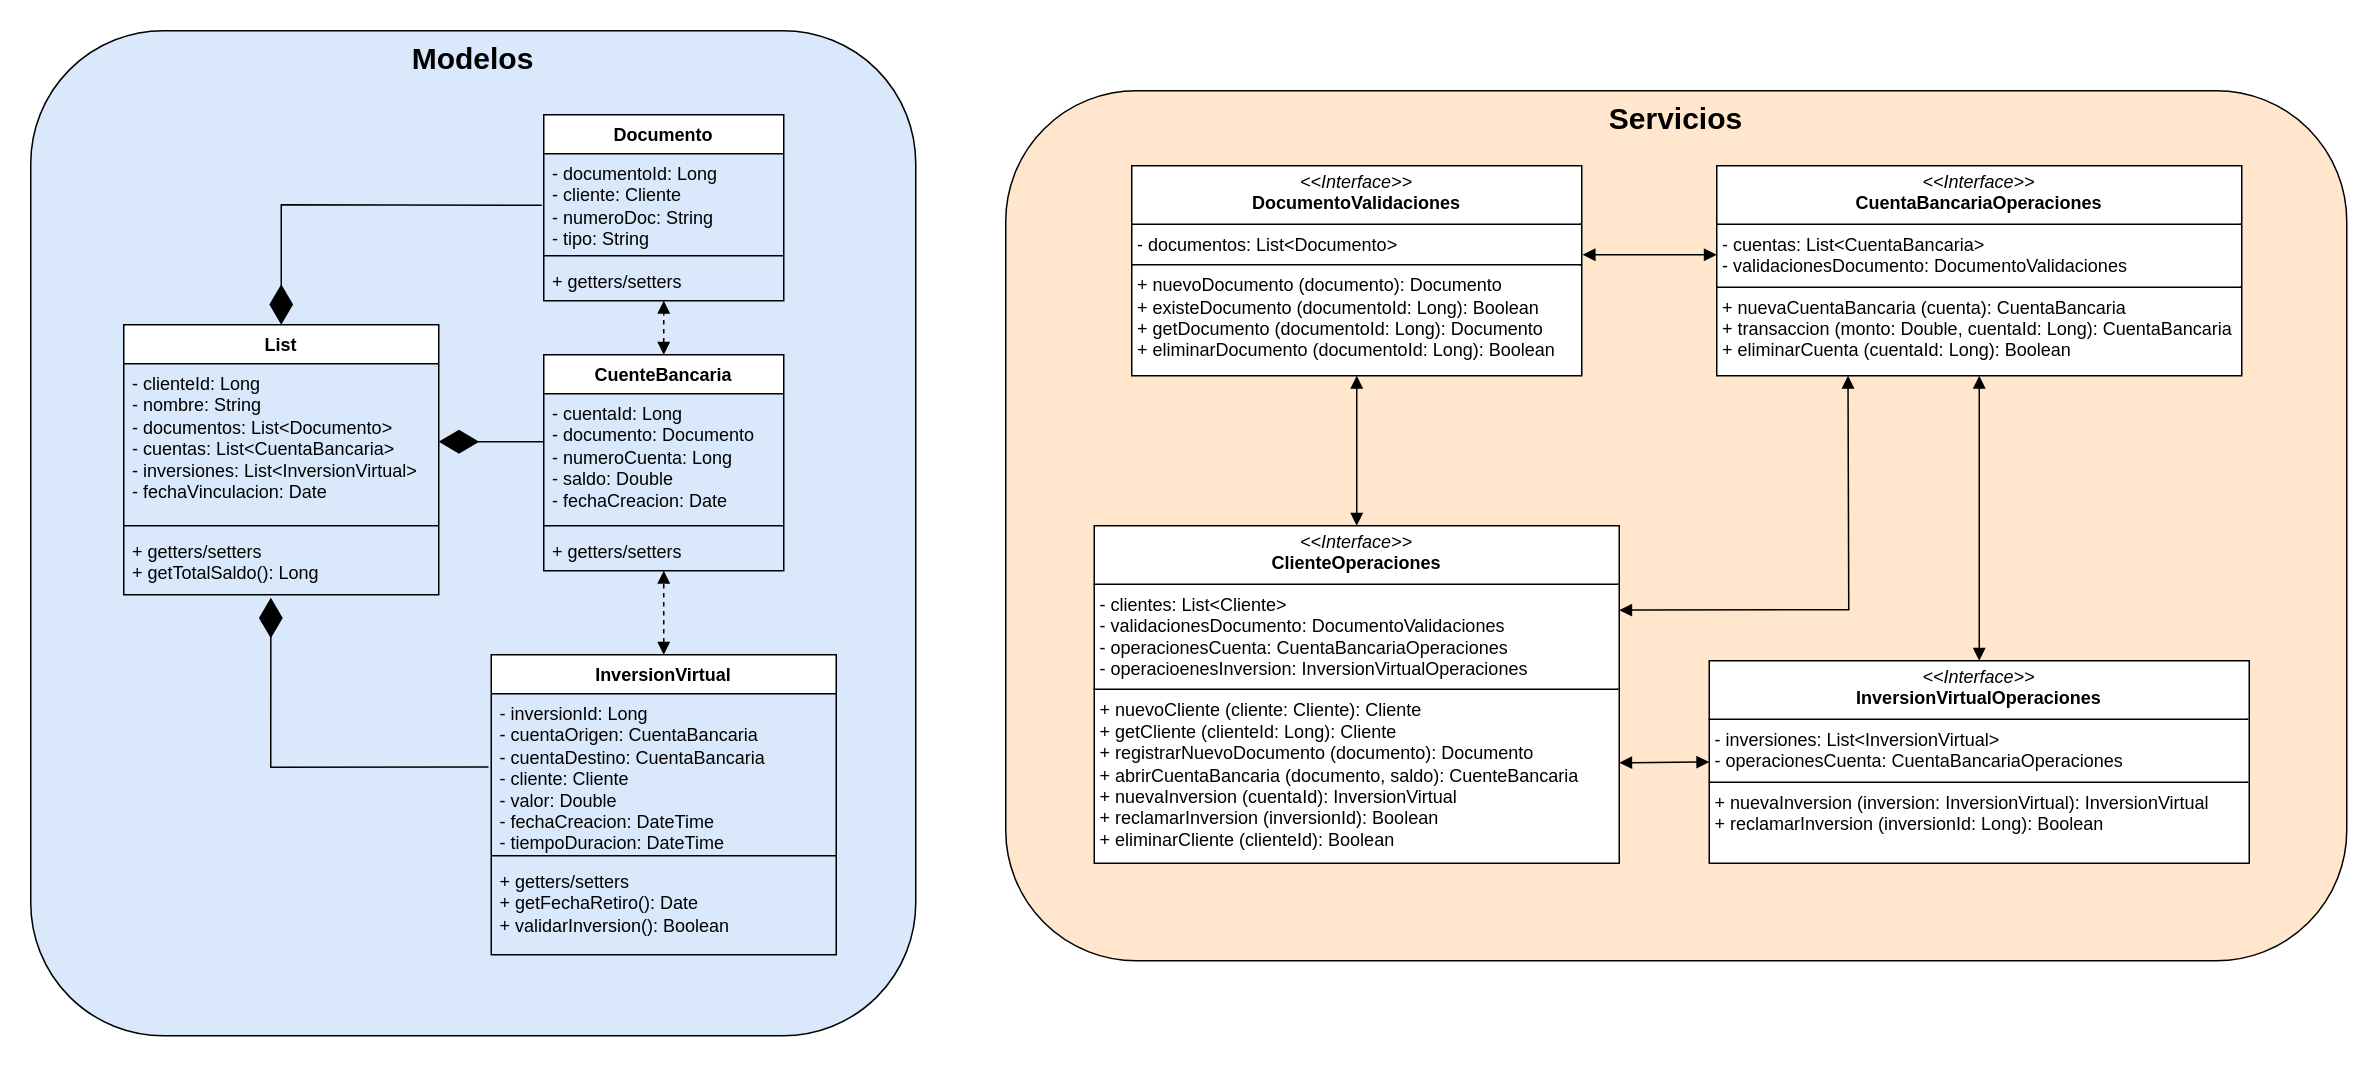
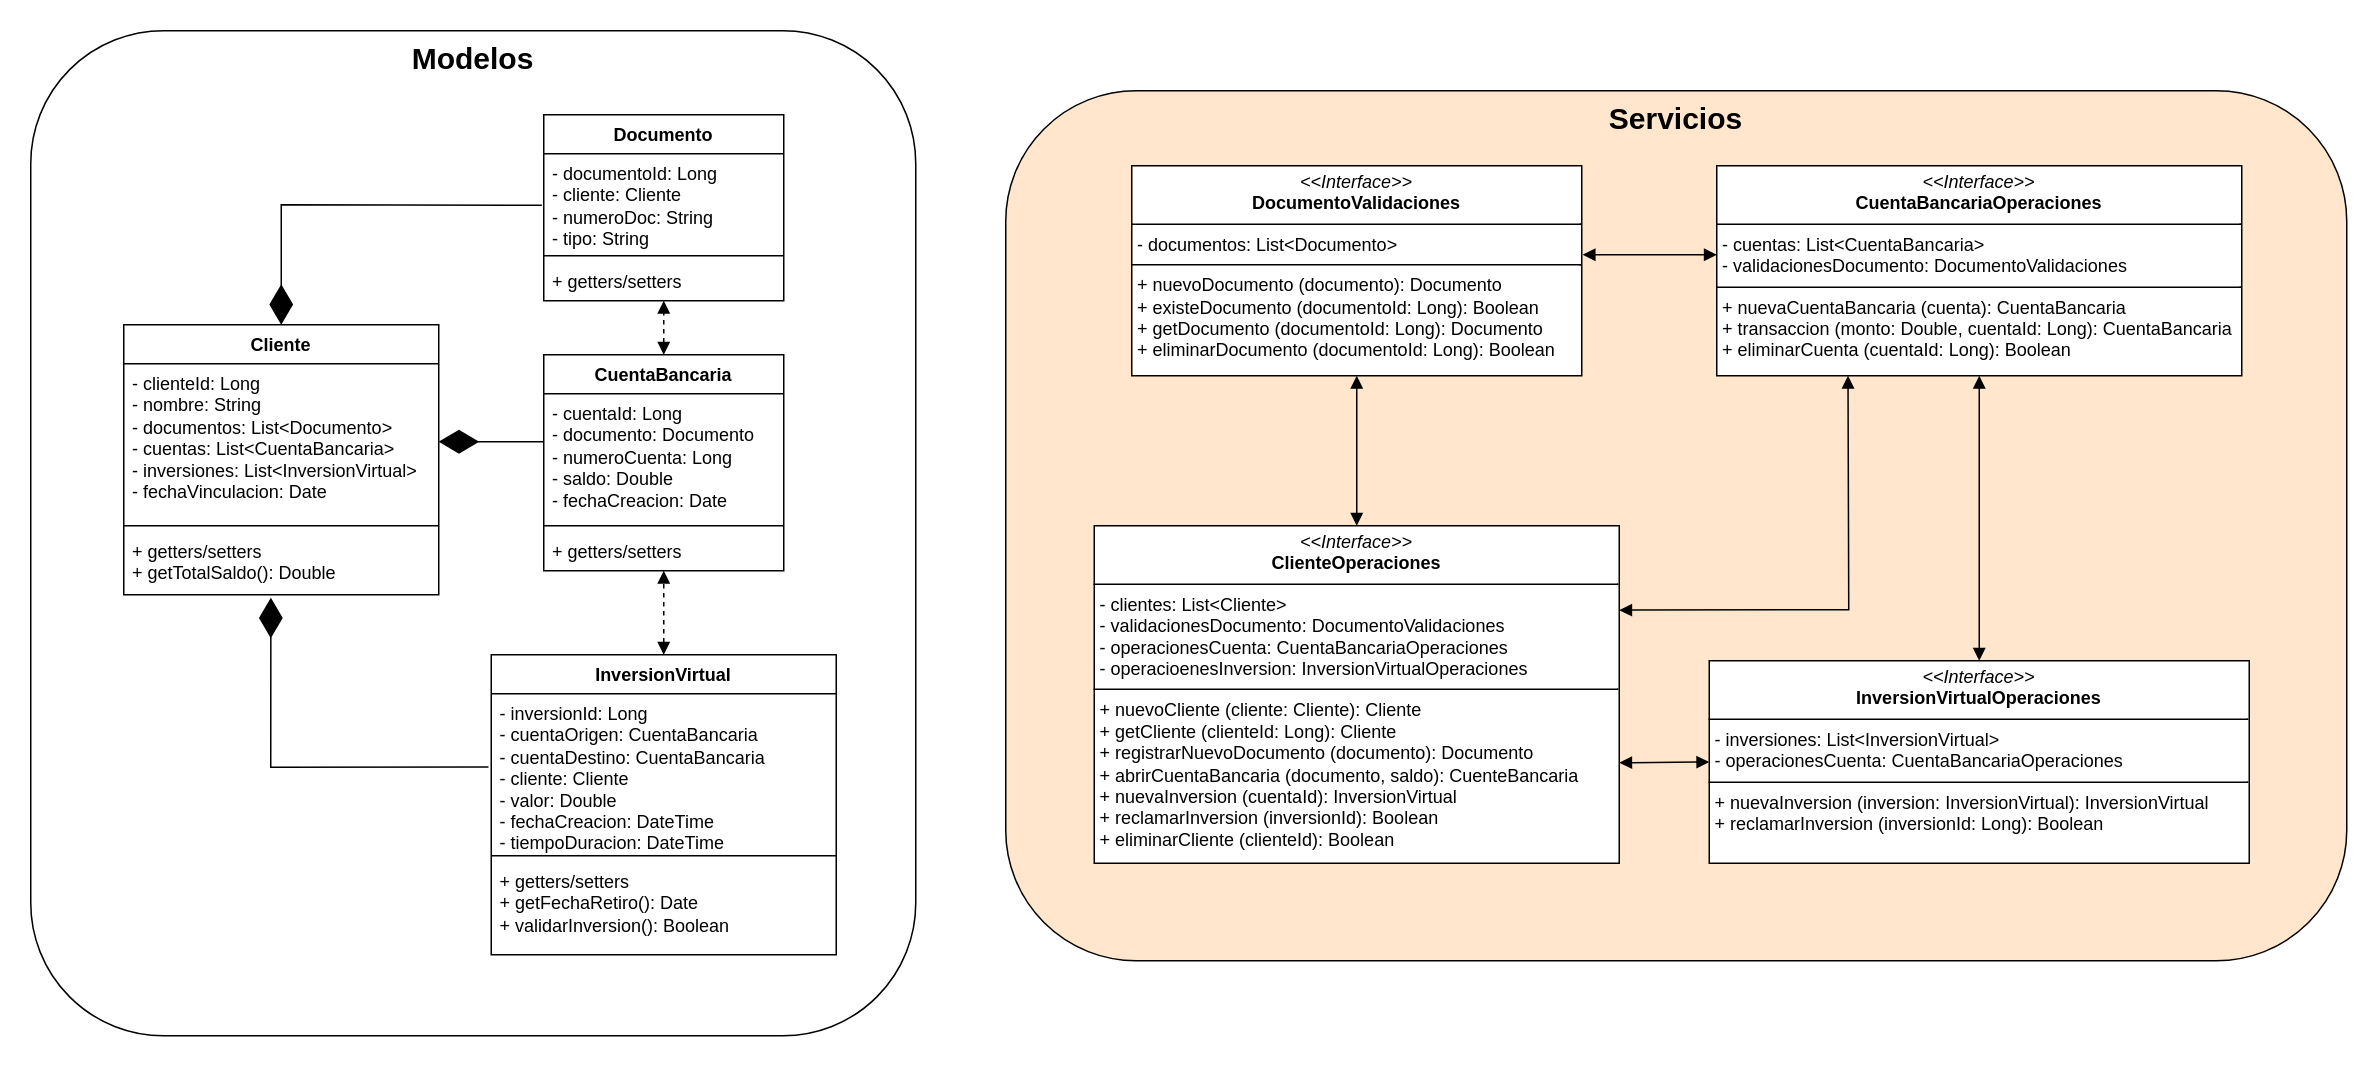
(281, 346) -> (281, 346)
(664, 376) -> (664, 376)
(473, 533) -> (473, 533)
(237, 564) -> (245, 564)
